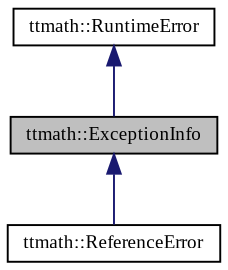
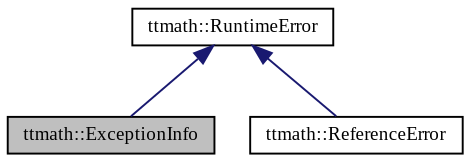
(114, 199) -> (302, 87)
